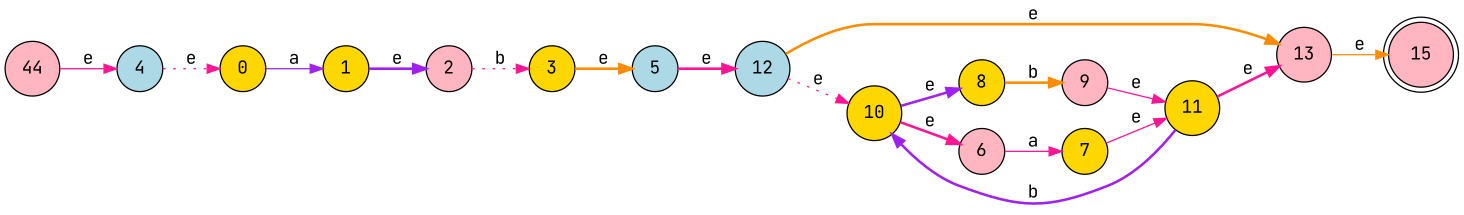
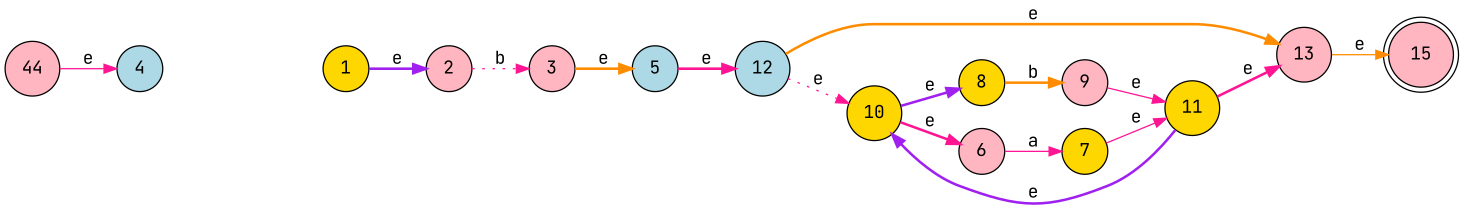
(243, 69) -> none
(552, 69) -> (552, 69)
(1033, 193) -> (1033, 193)
